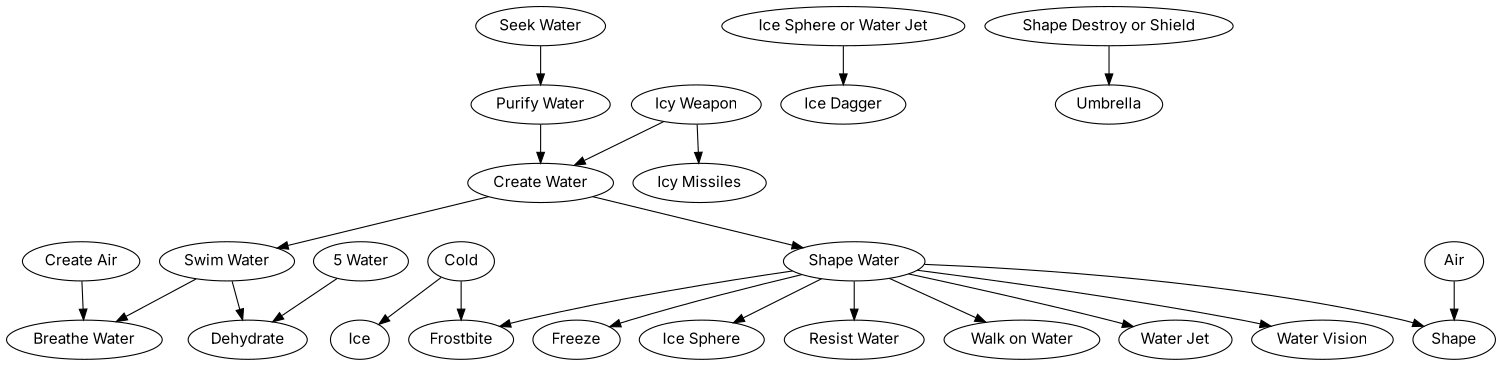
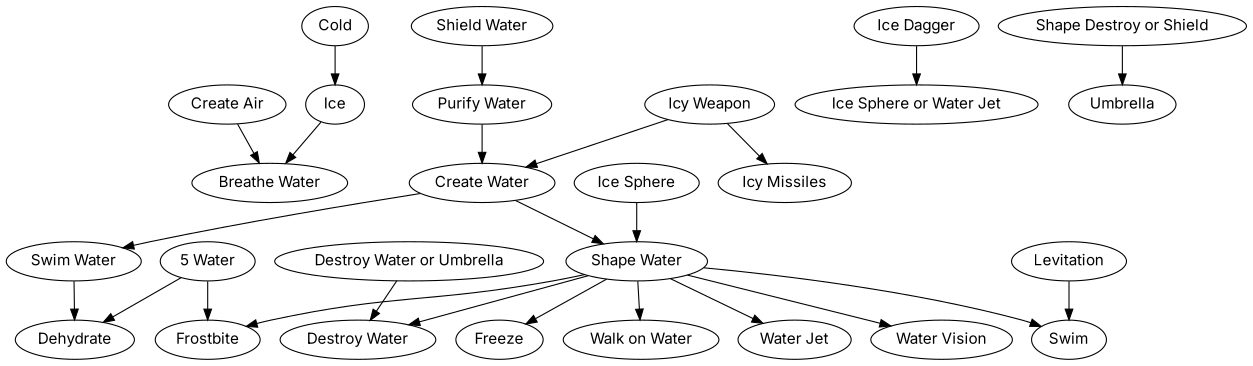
(541, 26) -> (482, 26)
(843, 60) -> (917, 60)
none -> (409, 261)
(1454, 261) -> (1069, 261)
(461, 295) -> (208, 295)
(161, 298) -> (307, 138)
(782, 298) -> (637, 217)
(854, 340) -> (358, 340)
(1454, 340) -> (1069, 340)
